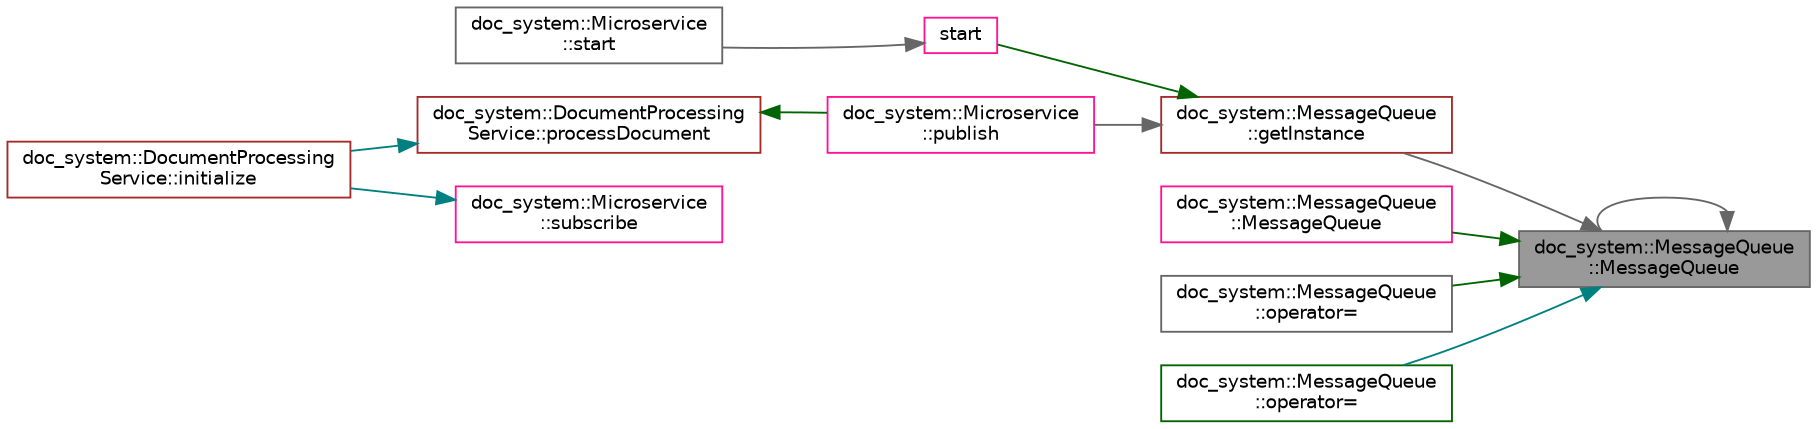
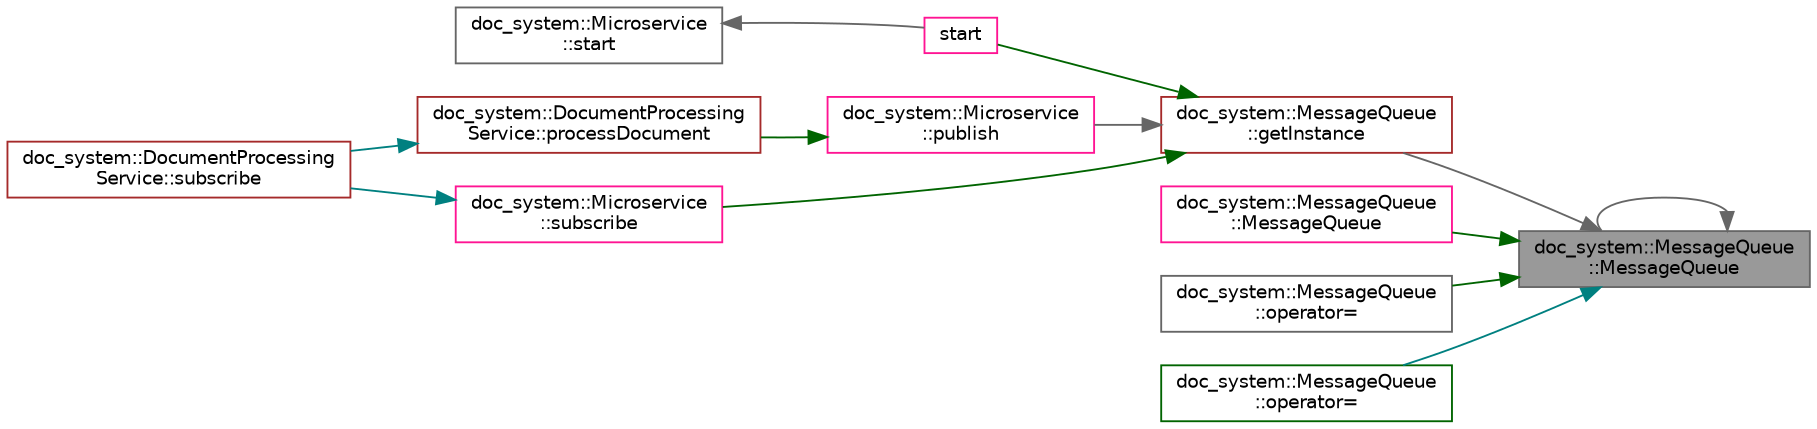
(814, 48) -> (833, 23)
(803, 112) -> (785, 137)
(179, 170) -> (179, 170)
none -> (945, 188)
